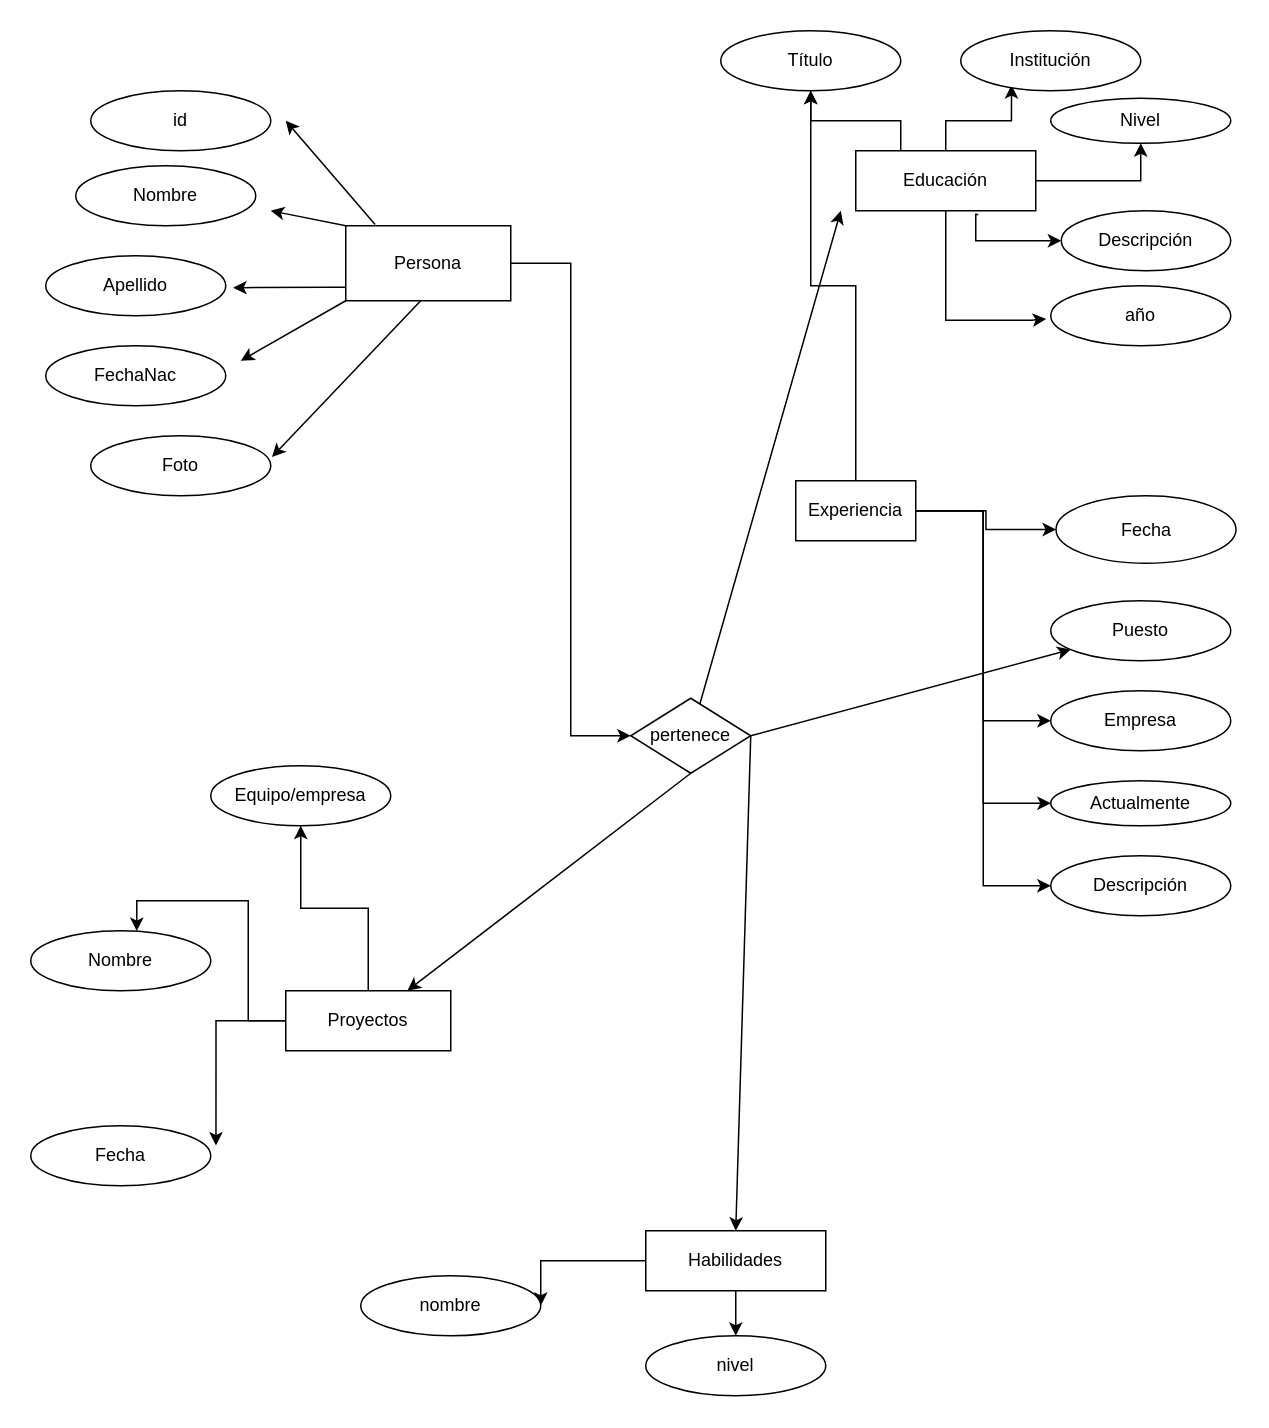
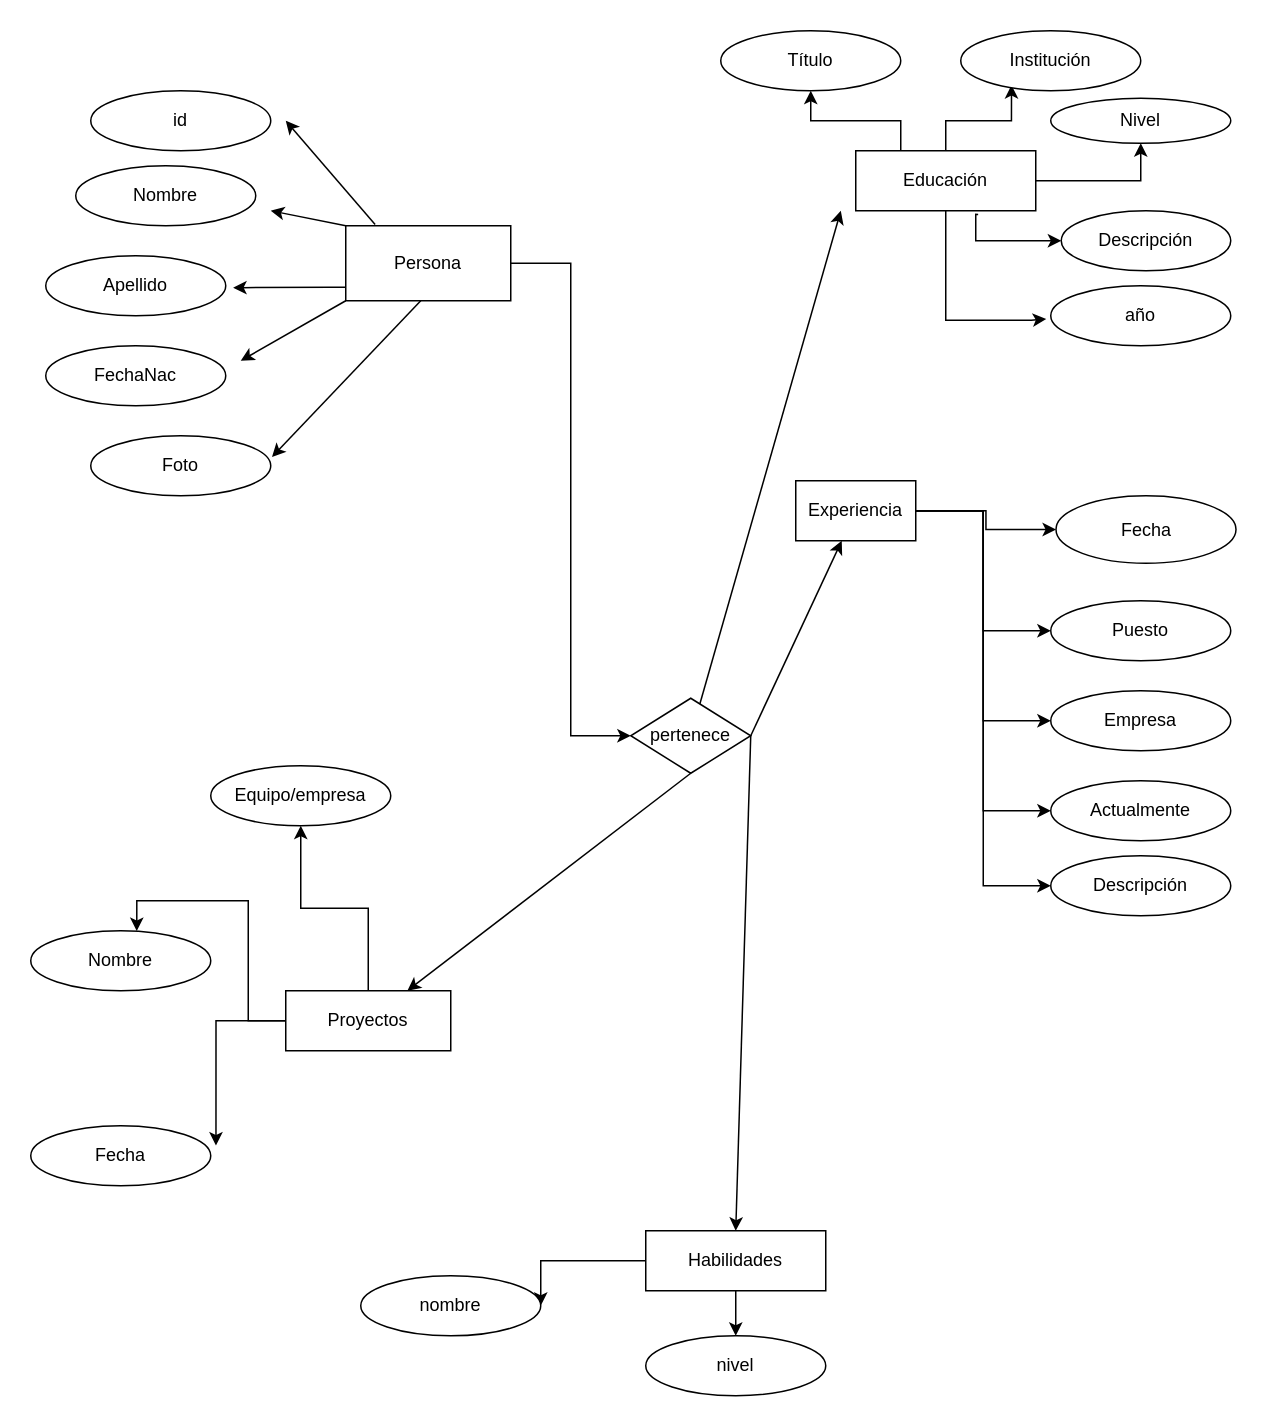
(850, 286) -> (1014, 631)
(907, 694) -> (794, 642)
(1141, 803) -> (1141, 811)
